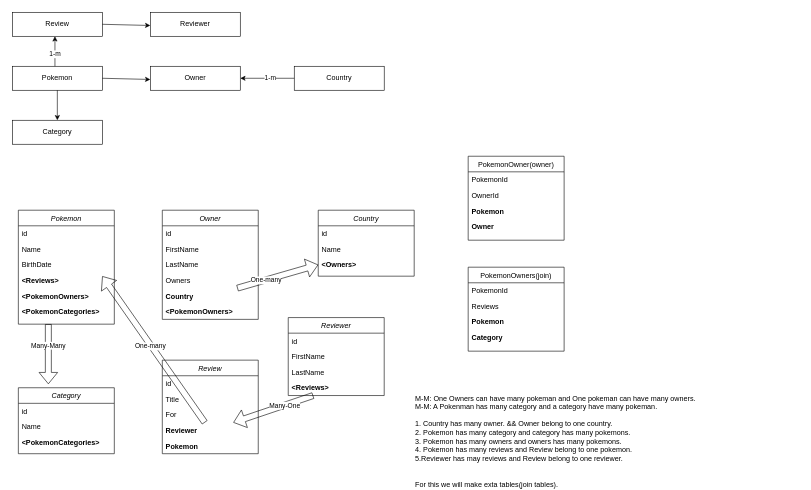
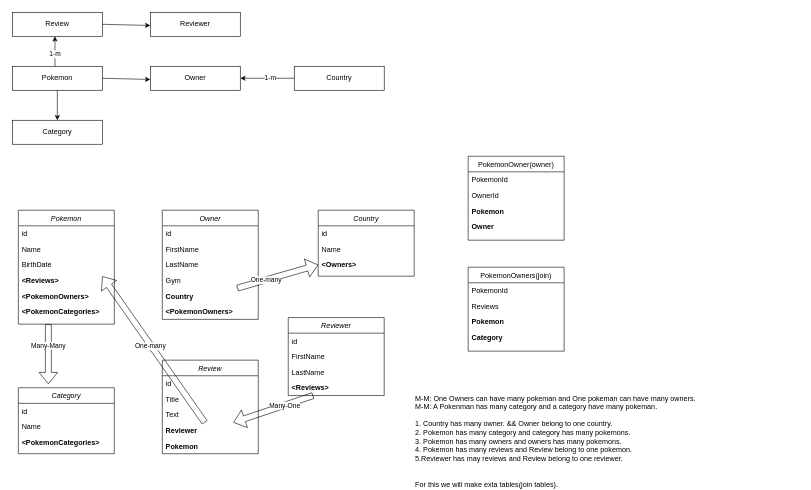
(178, 281) -> (172, 281)
(172, 415) -> (174, 415)
